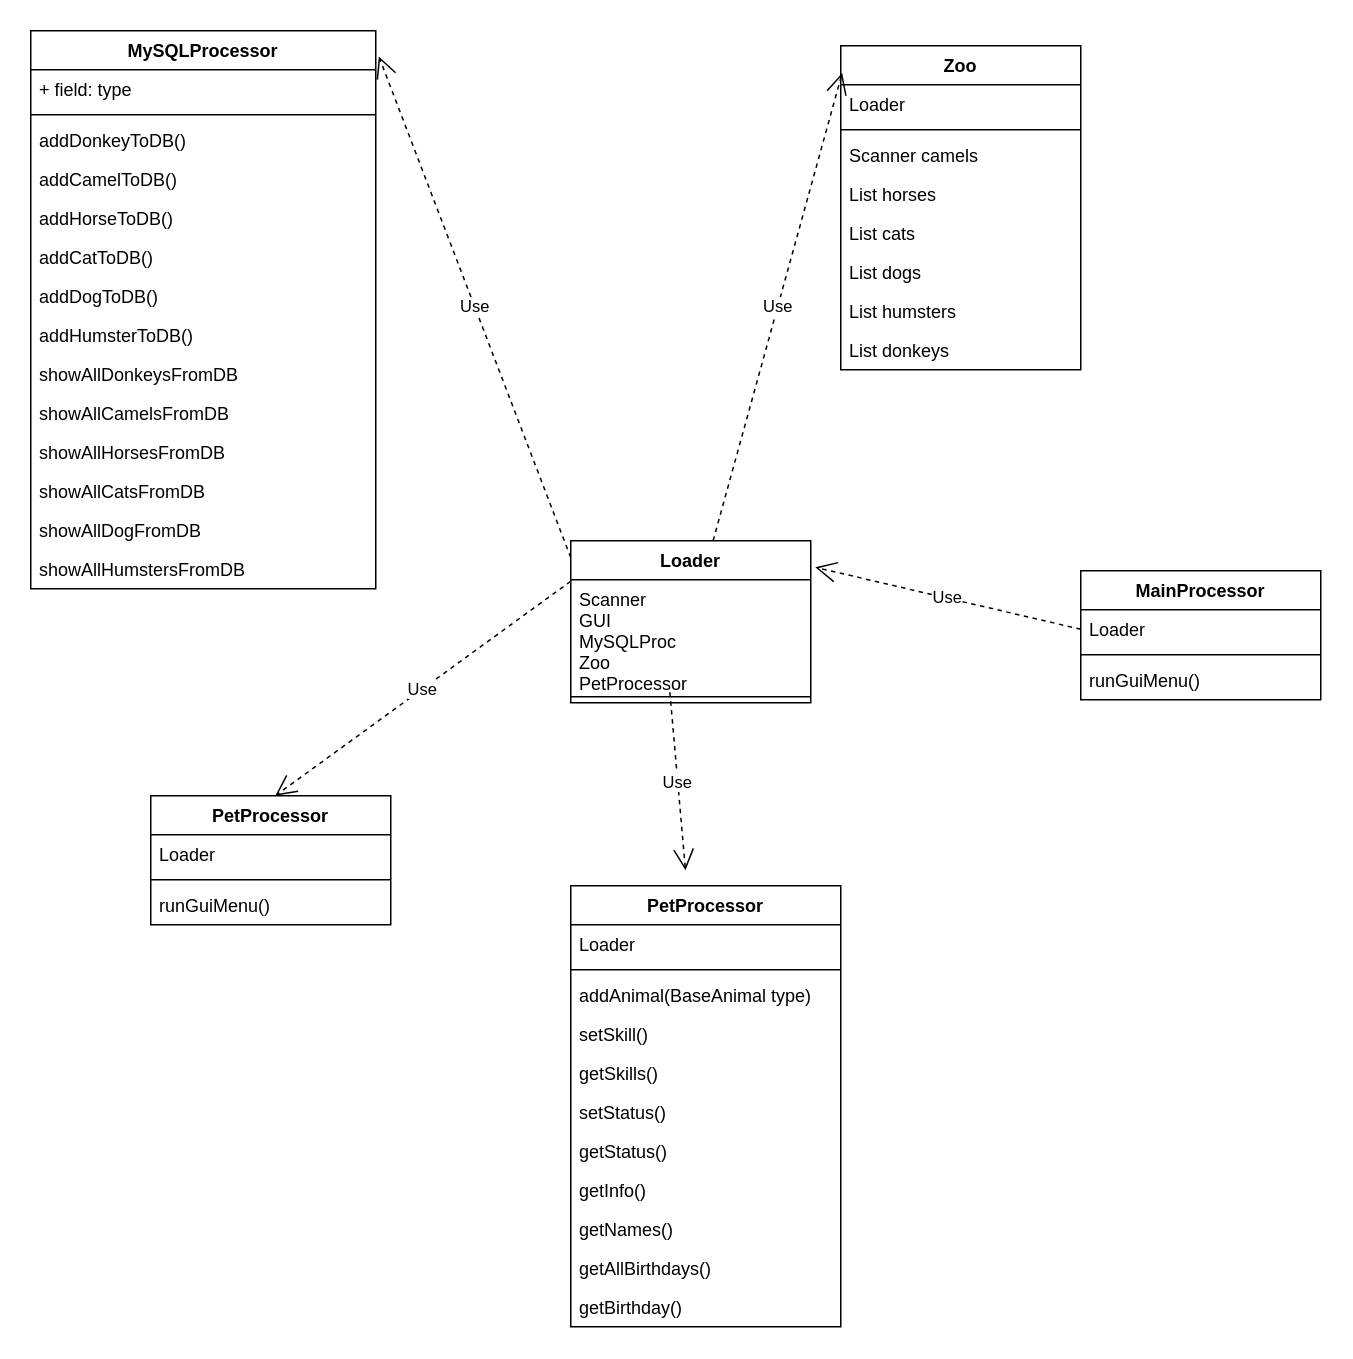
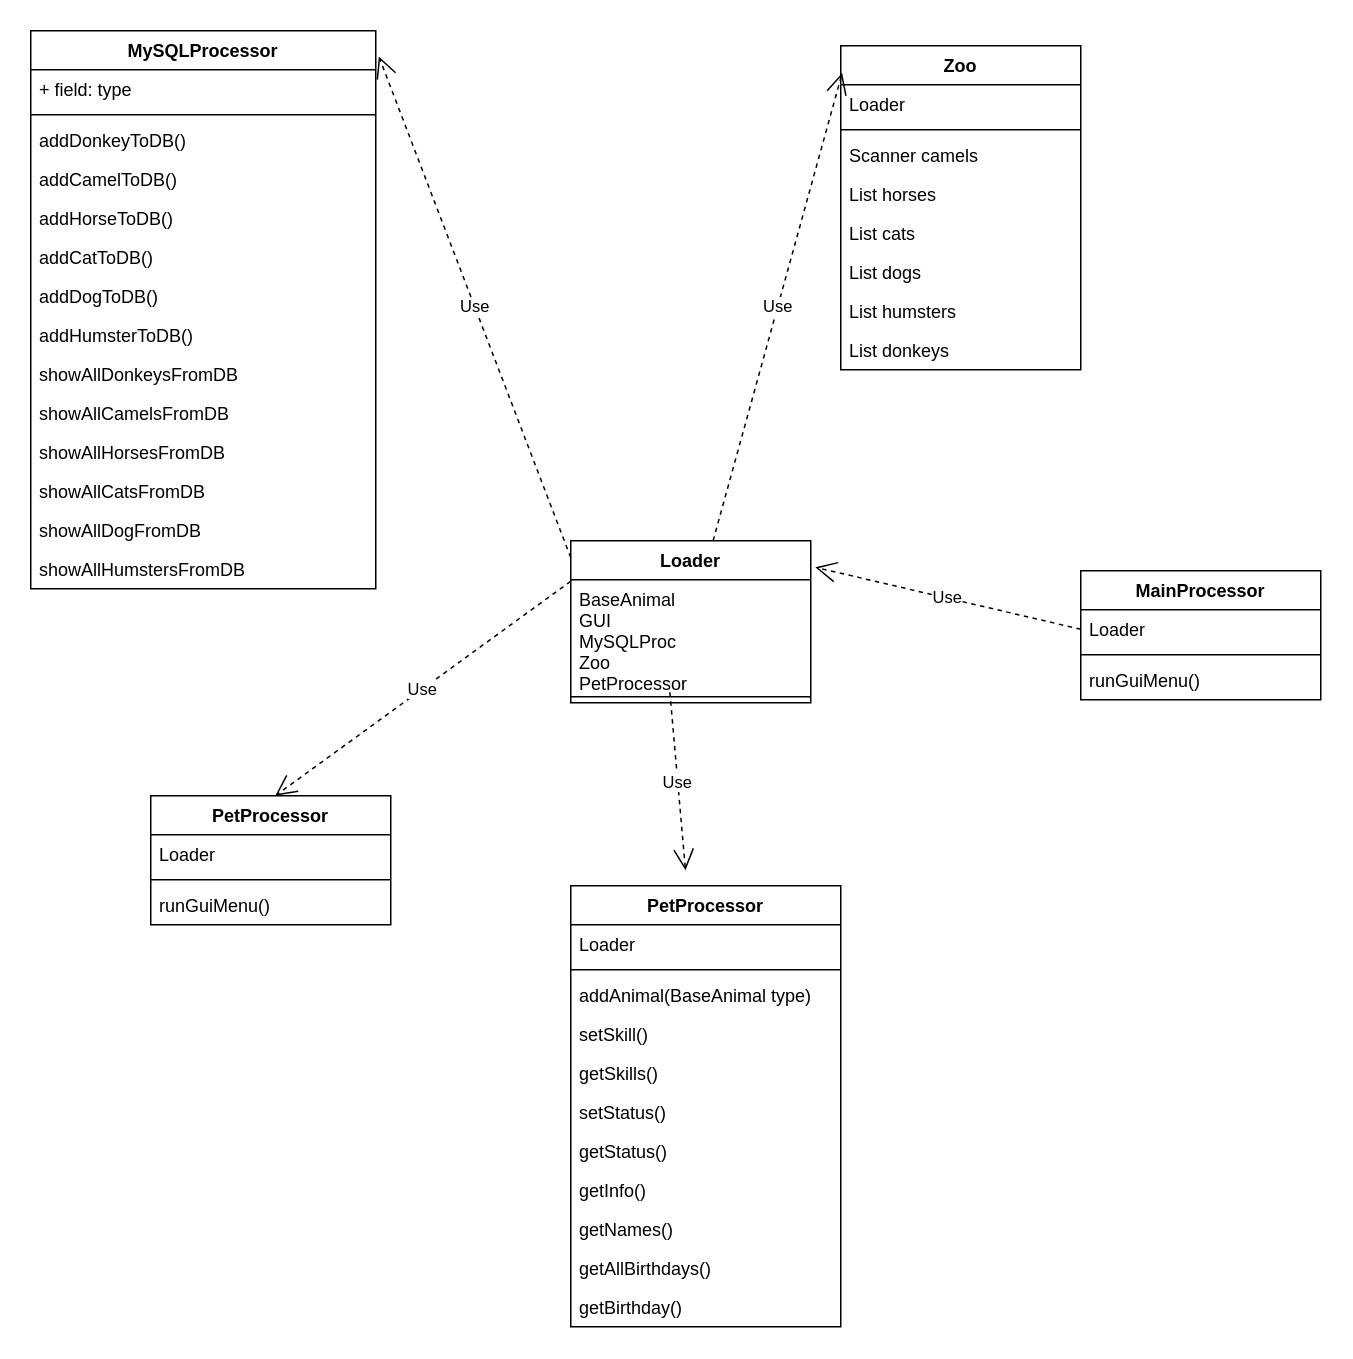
(614, 600) -> (625, 600)
